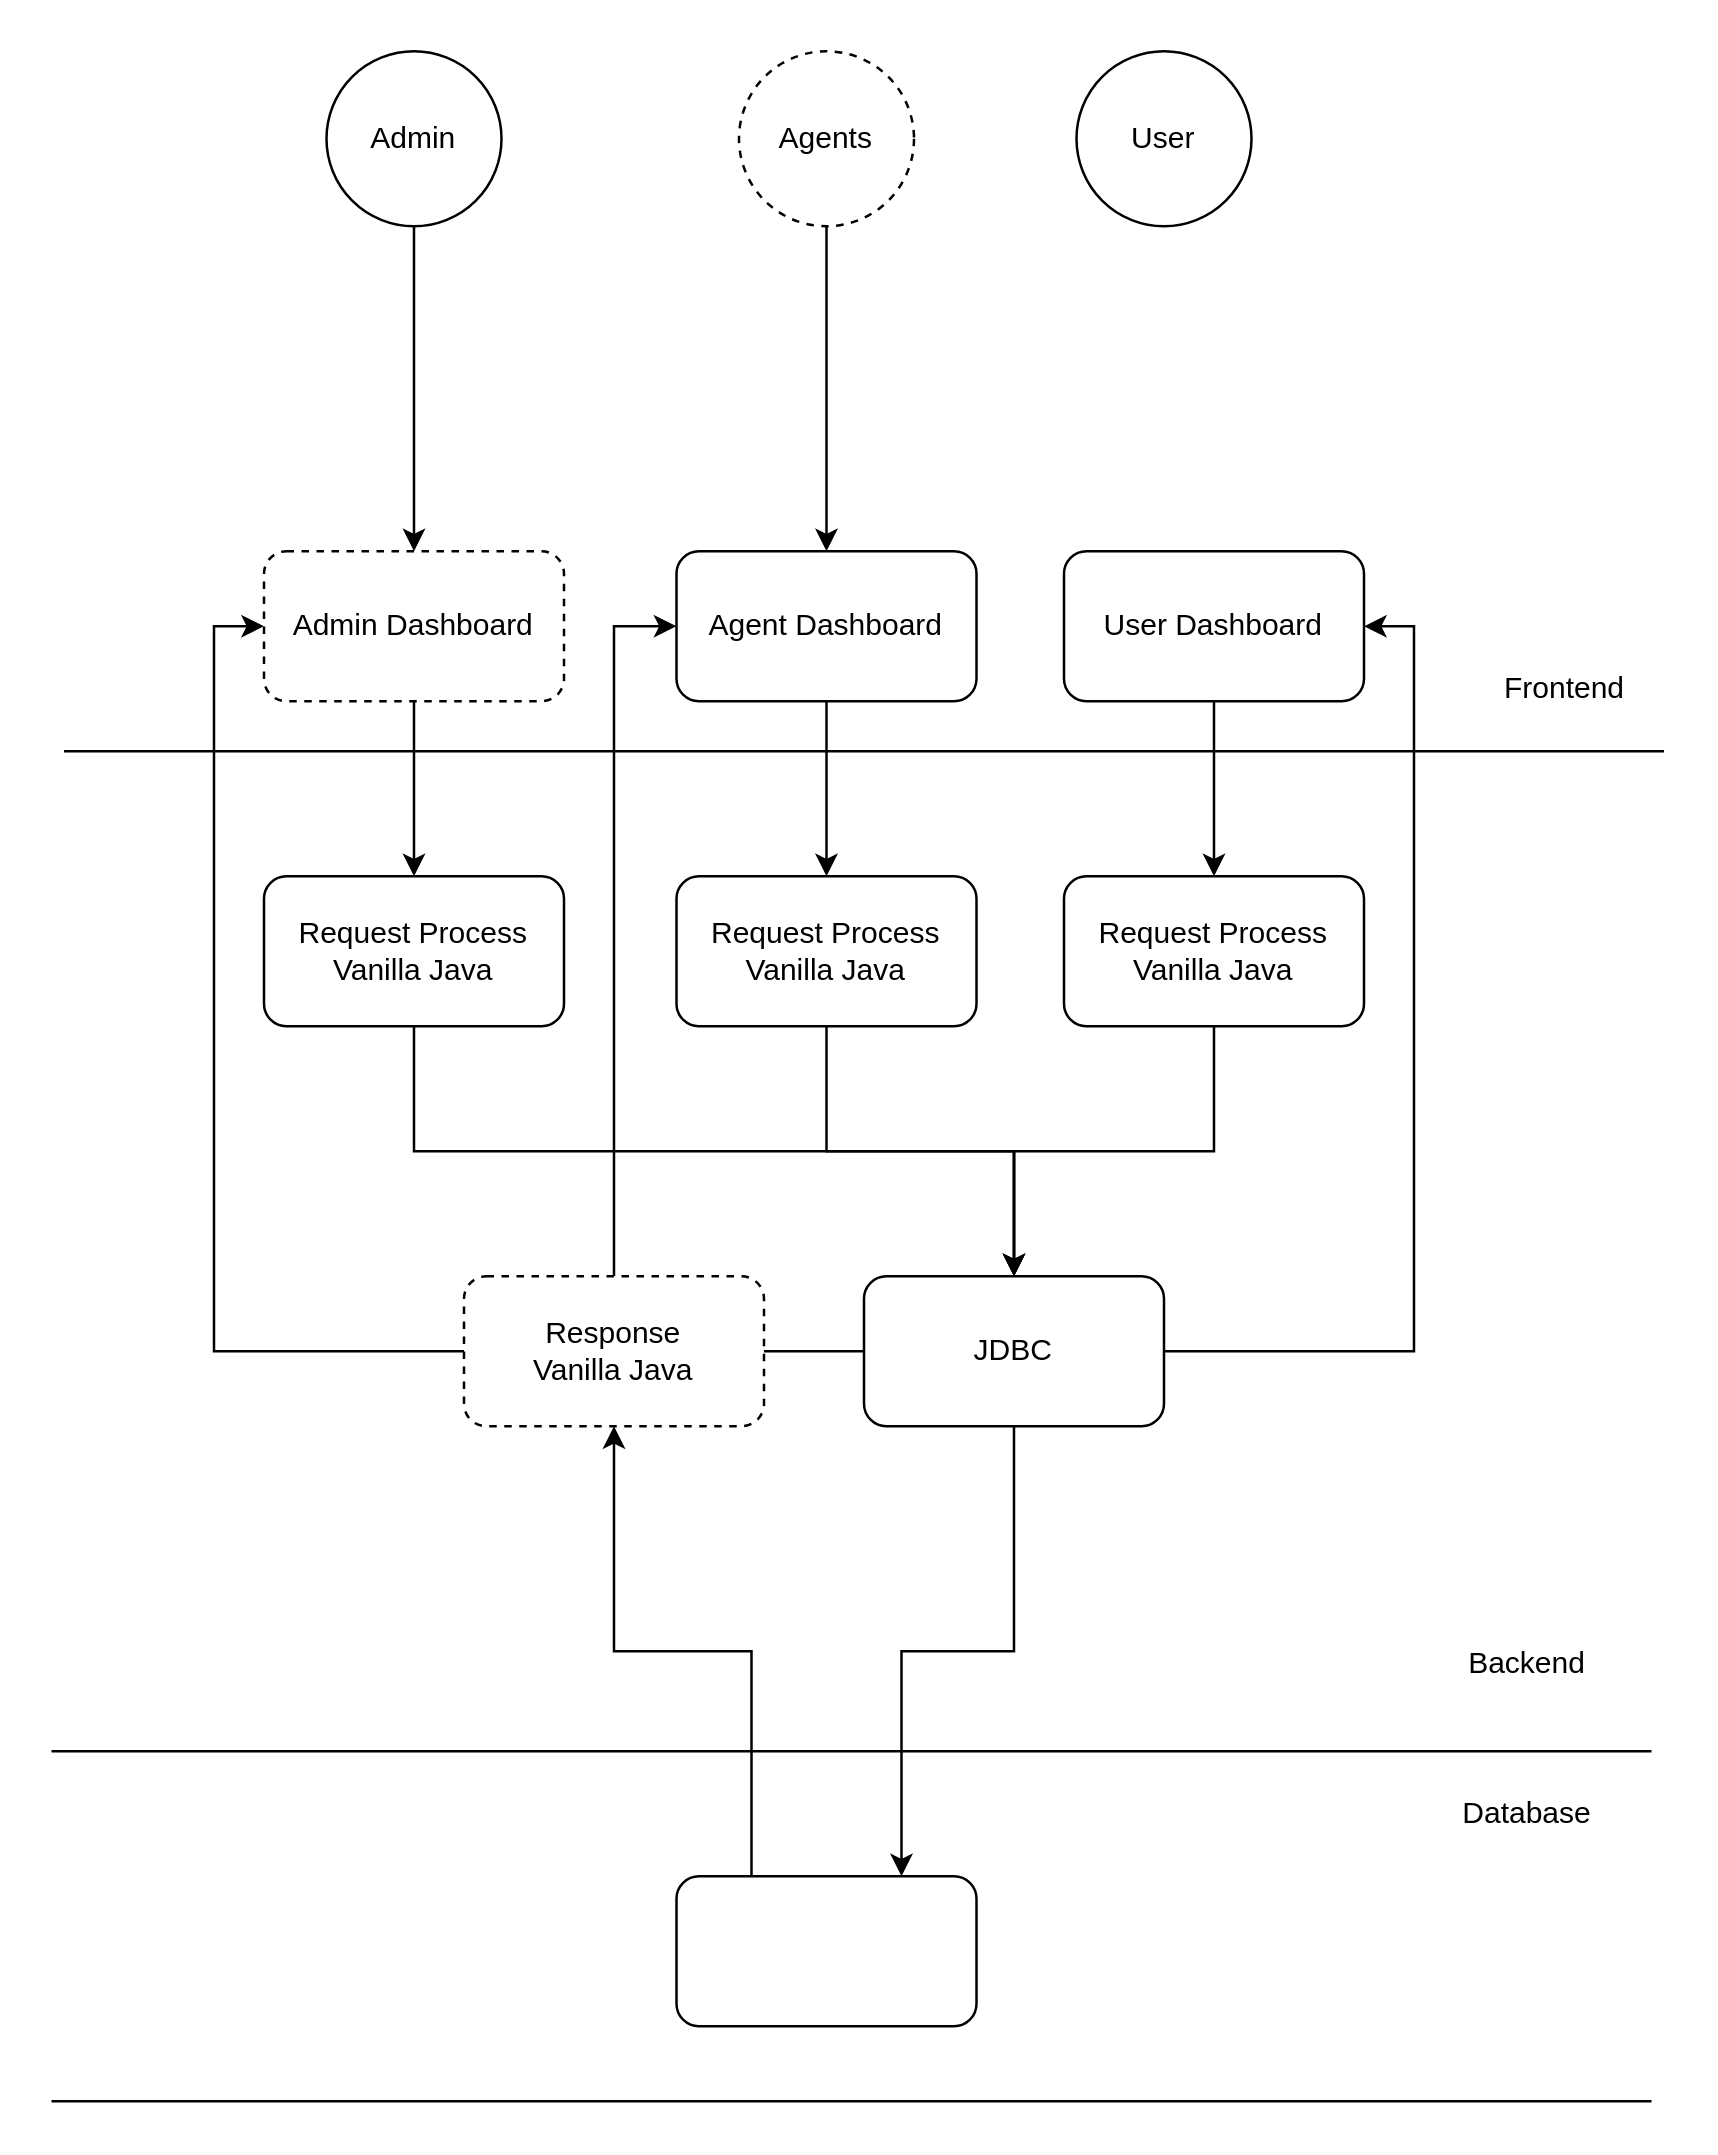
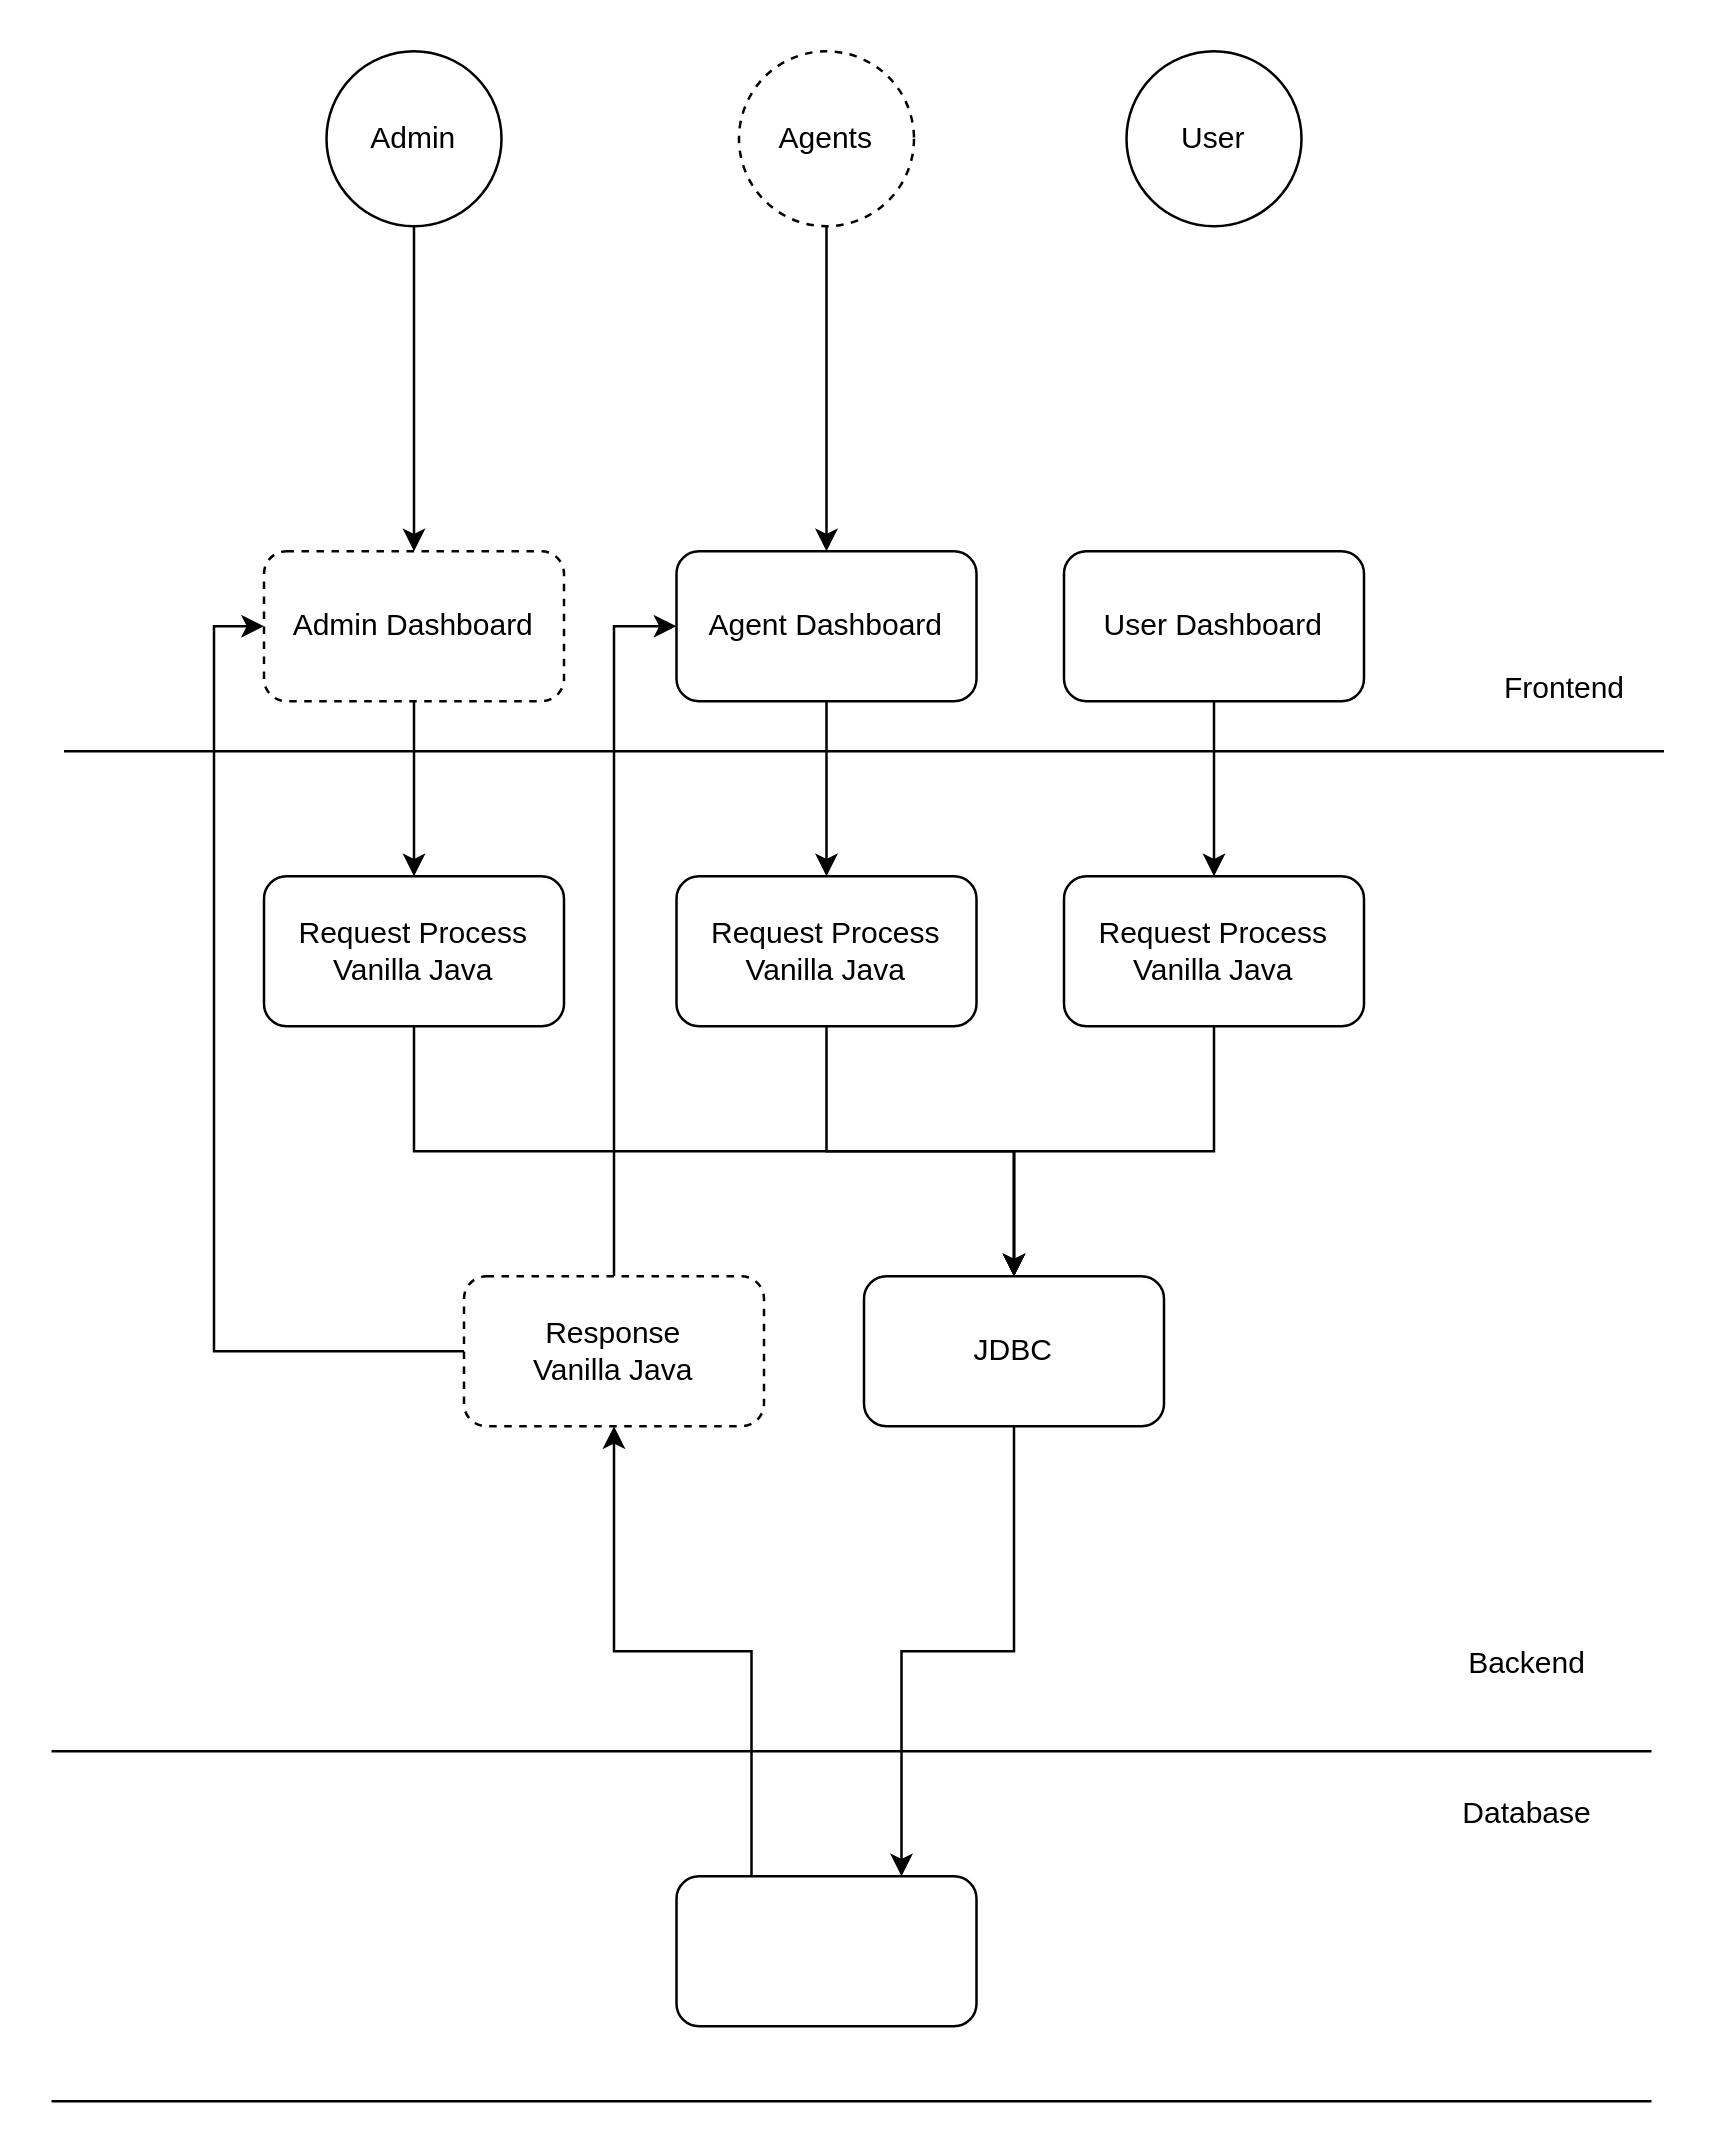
(1164, 139) -> (1214, 139)
(1414, 1179) -> none
